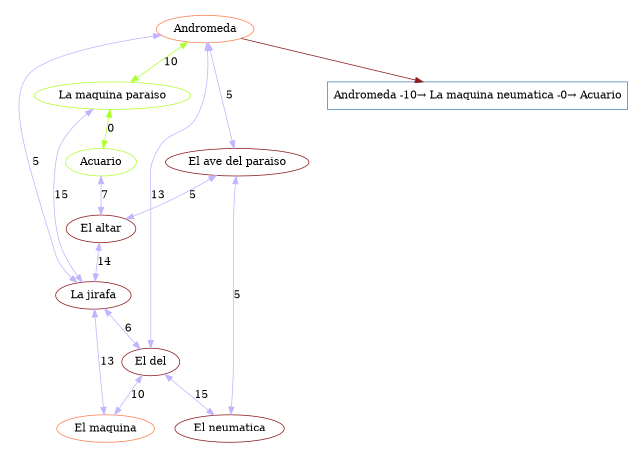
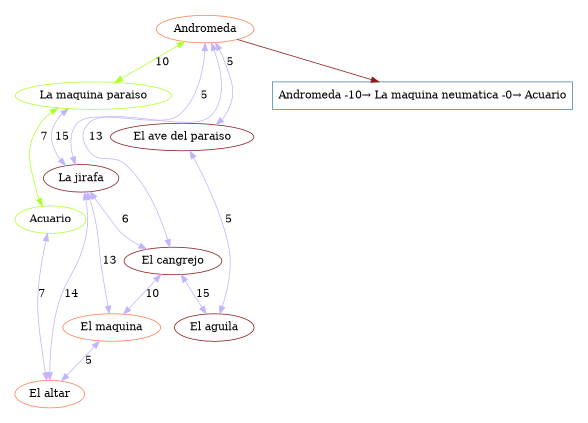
(111, 129) -> (44, 137)
(172, 199) -> (81, 361)
(101, 229) -> (50, 394)
(151, 362) -> (173, 261)
(230, 429) -> (214, 328)
